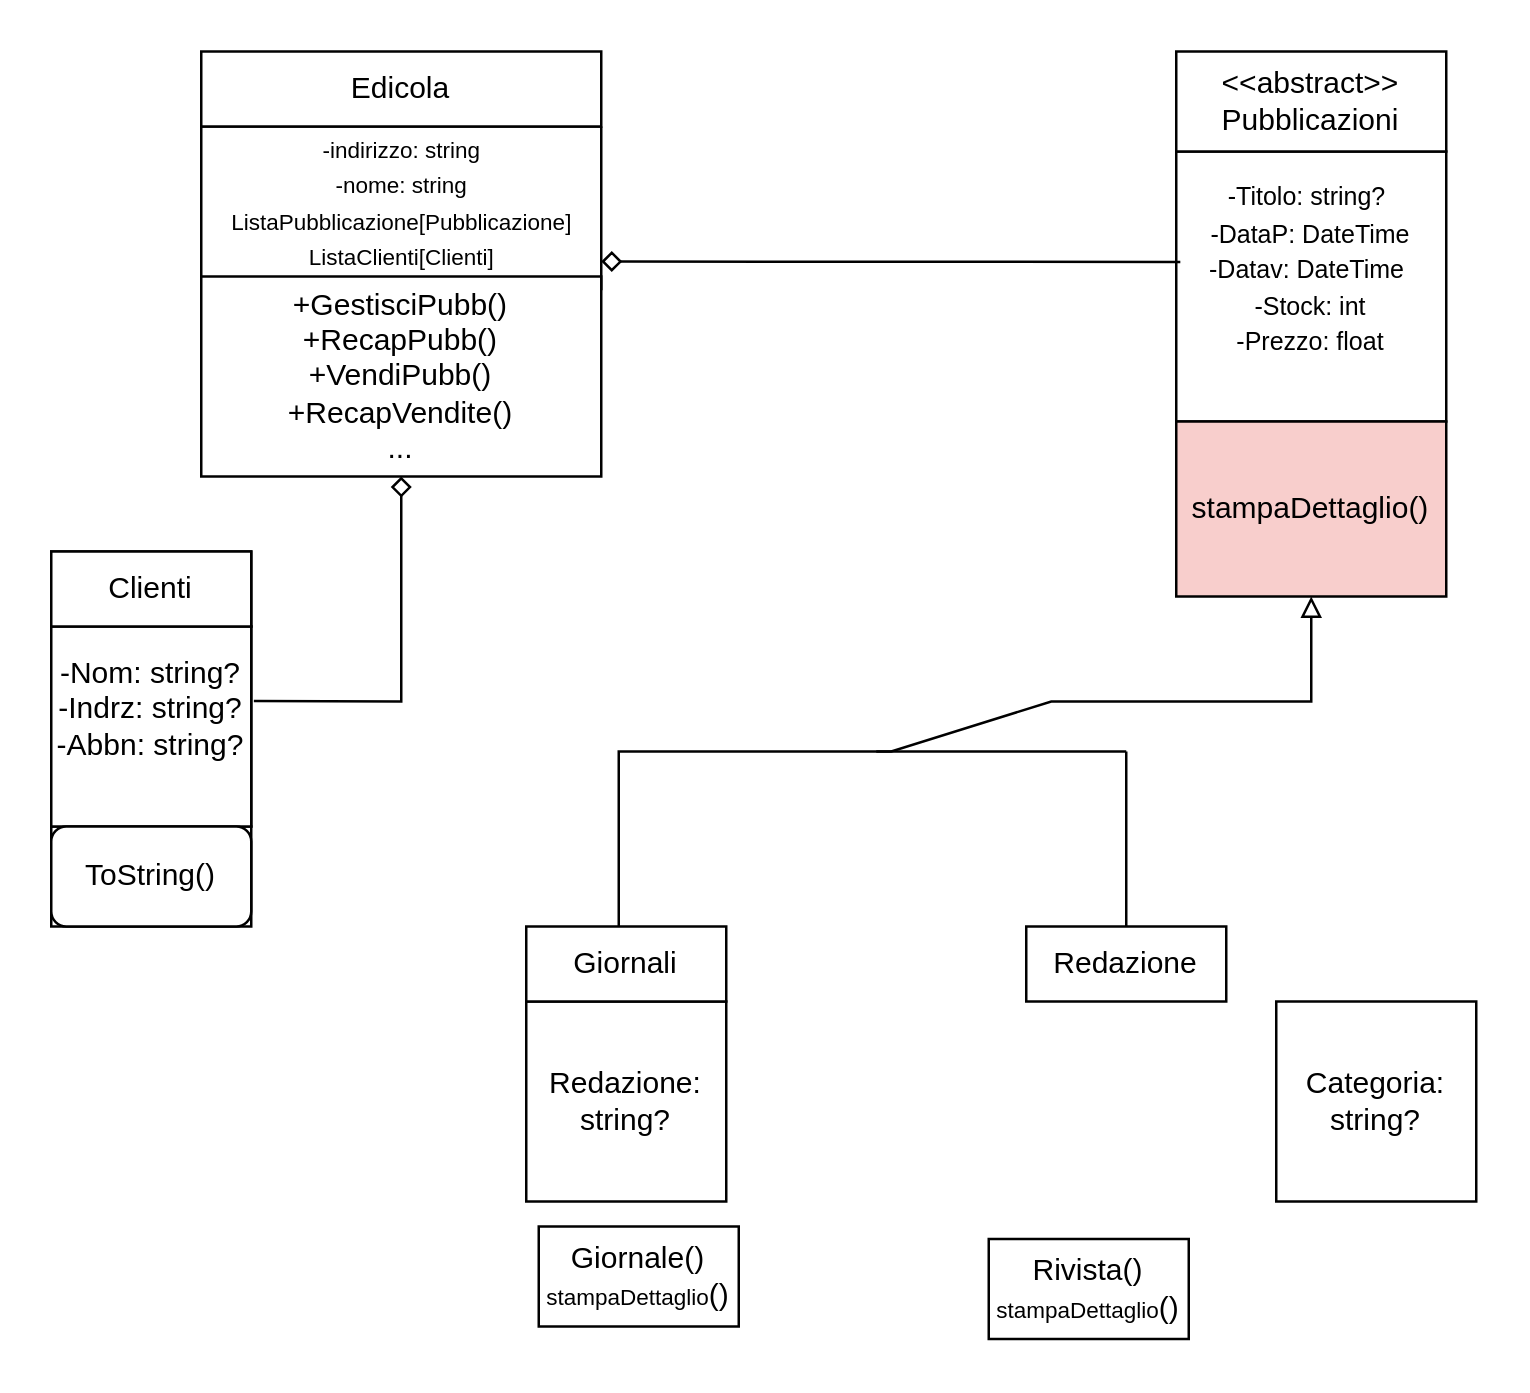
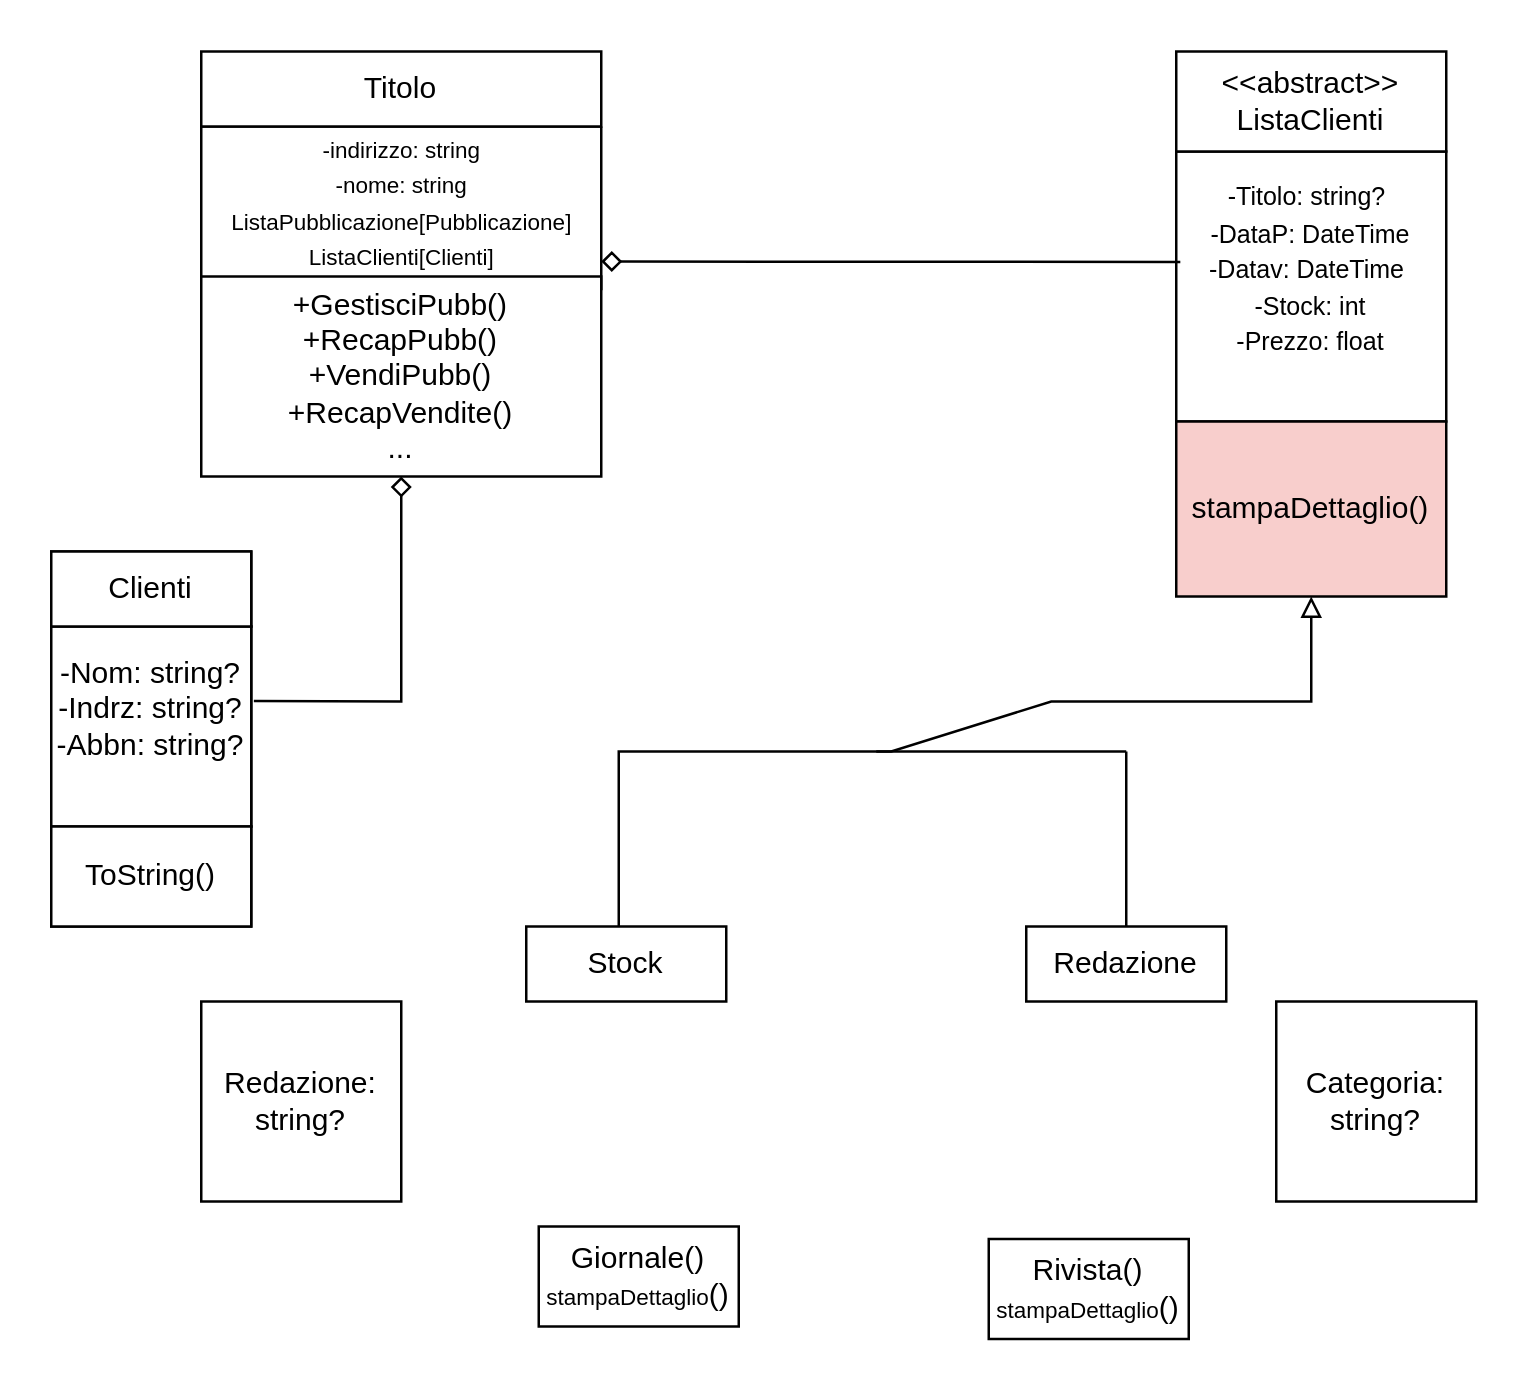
(401, 89) -> (401, 89)
(1311, 101) -> (1311, 101)
(151, 876) -> (151, 876)
(626, 964) -> (626, 964)
(626, 1101) -> (301, 1101)
